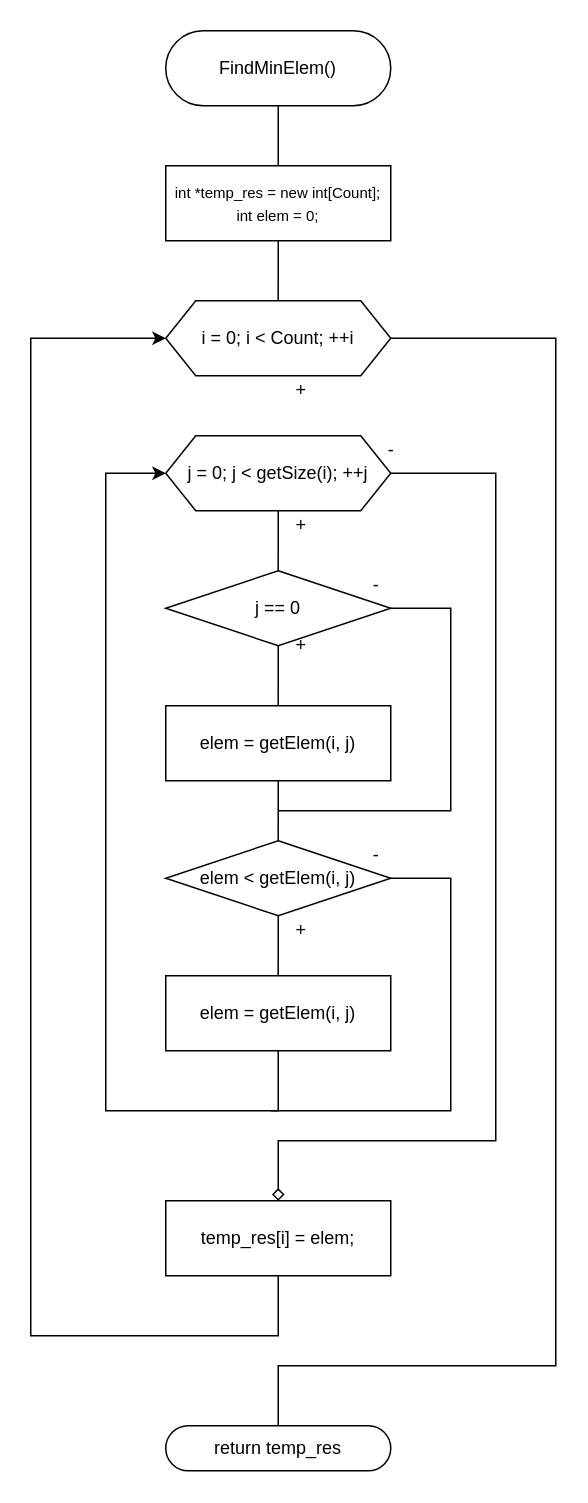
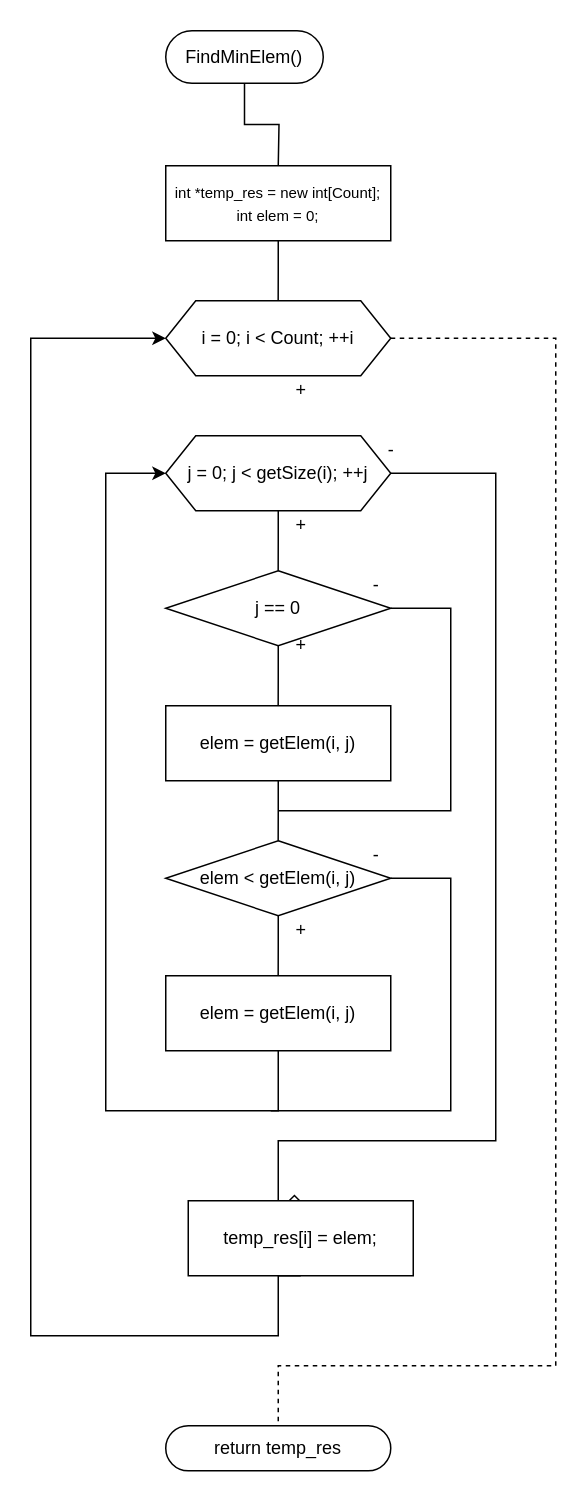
(278, 68) -> (245, 57)
(556, 939) -> (556, 939)
(278, 1238) -> (301, 1238)
